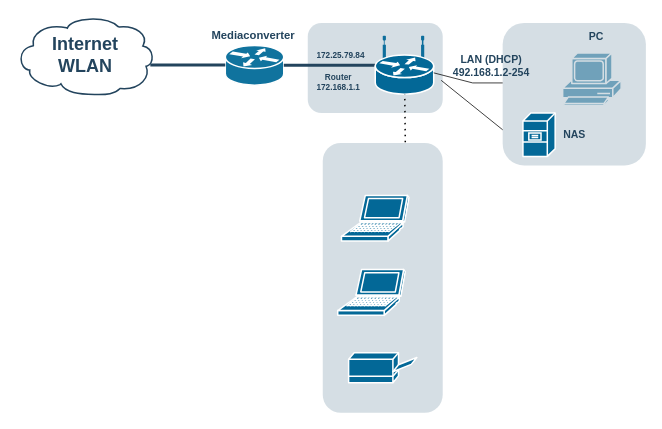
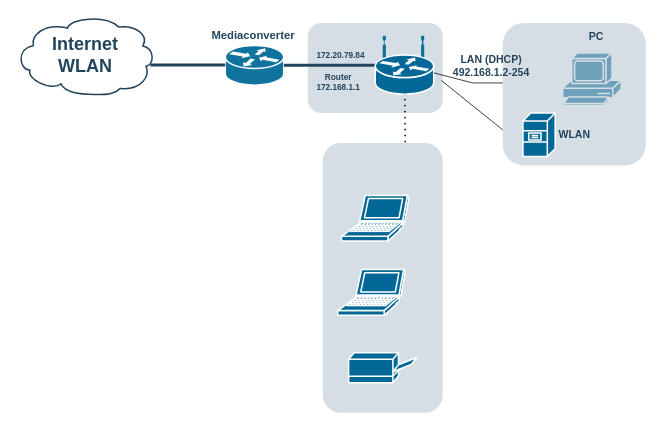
(341, 56) -> (341, 56)
(575, 135) -> (575, 135)
